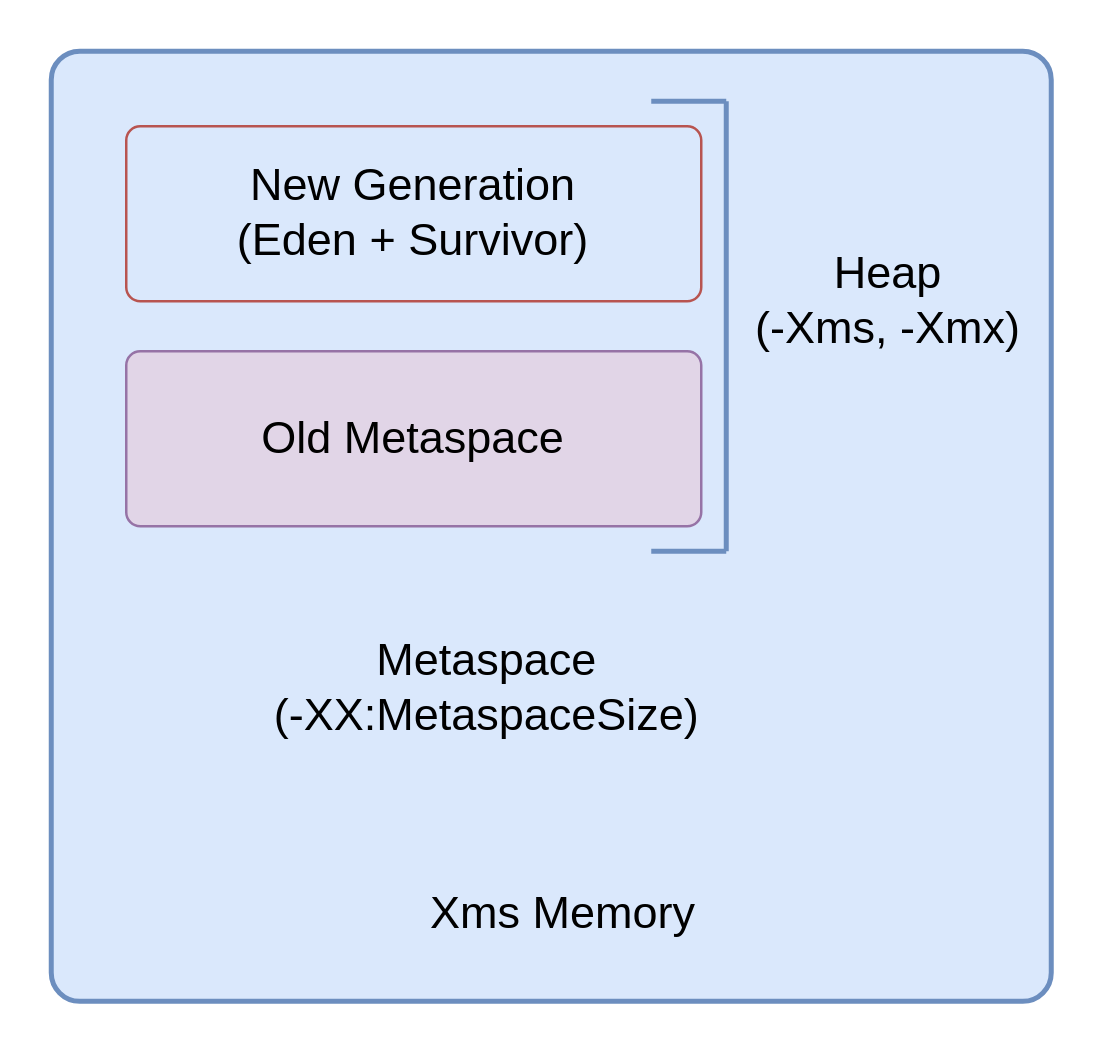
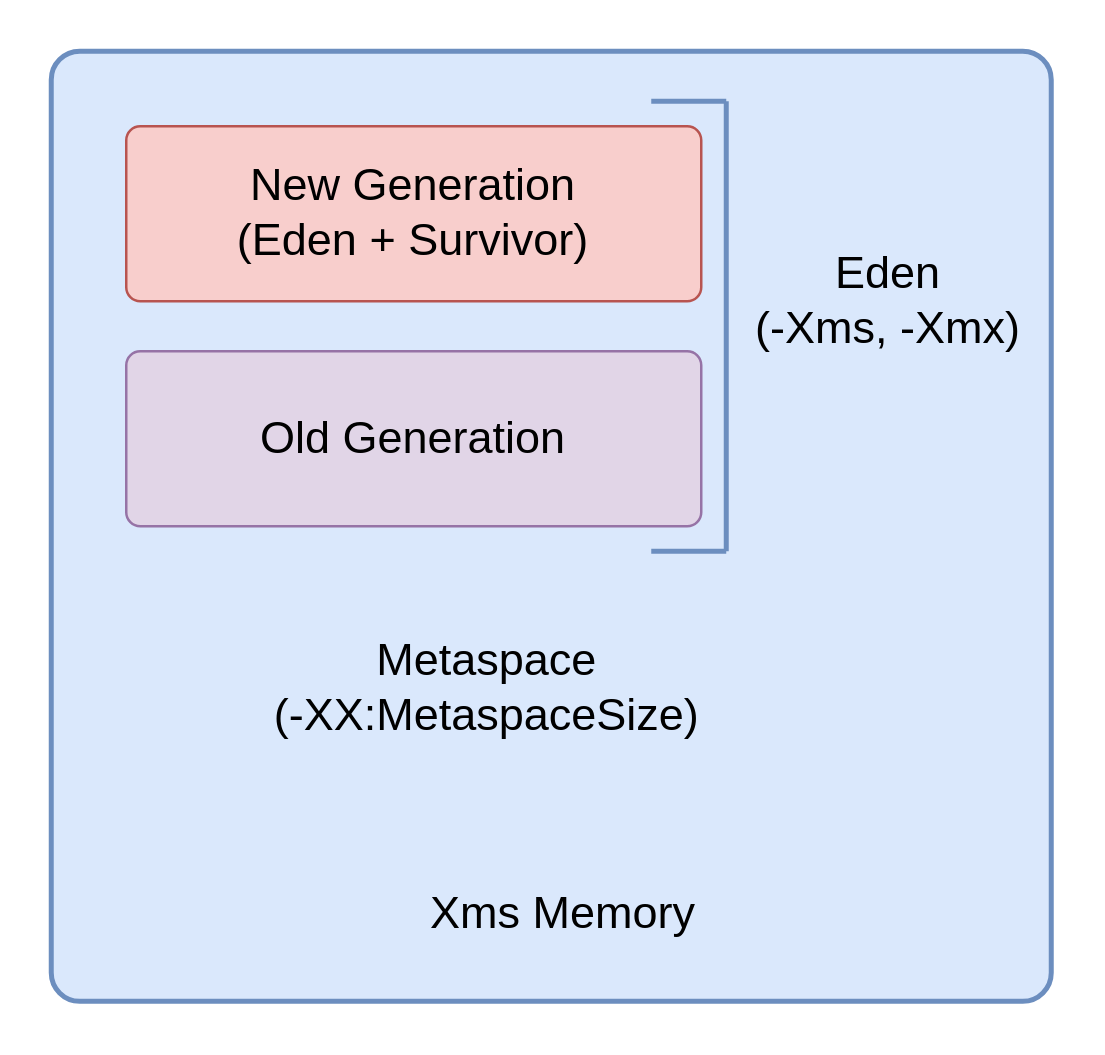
(414, 214) -> (414, 214)
(889, 301) -> (889, 301)
(414, 439) -> (414, 439)
